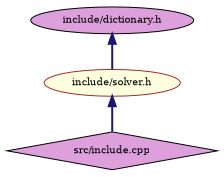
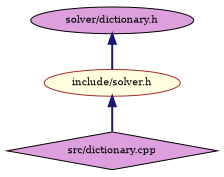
(112, 20) -> (112, 20)
(112, 151) -> (112, 151)
